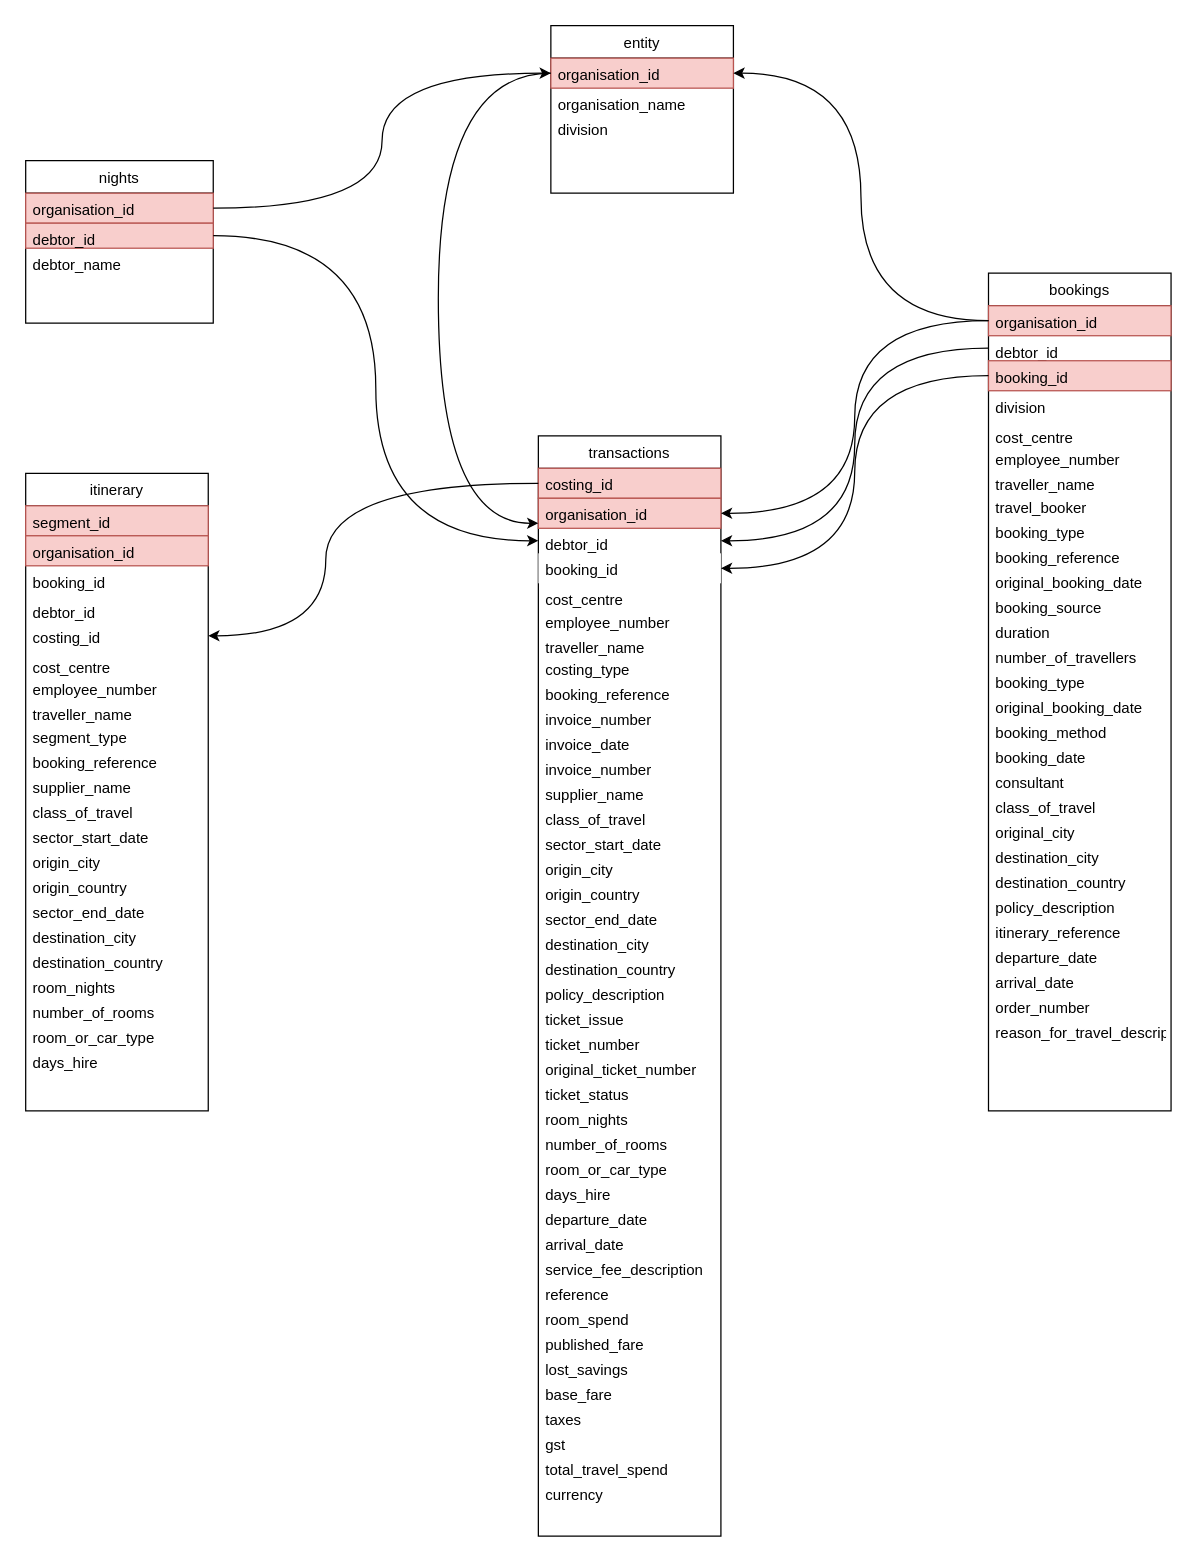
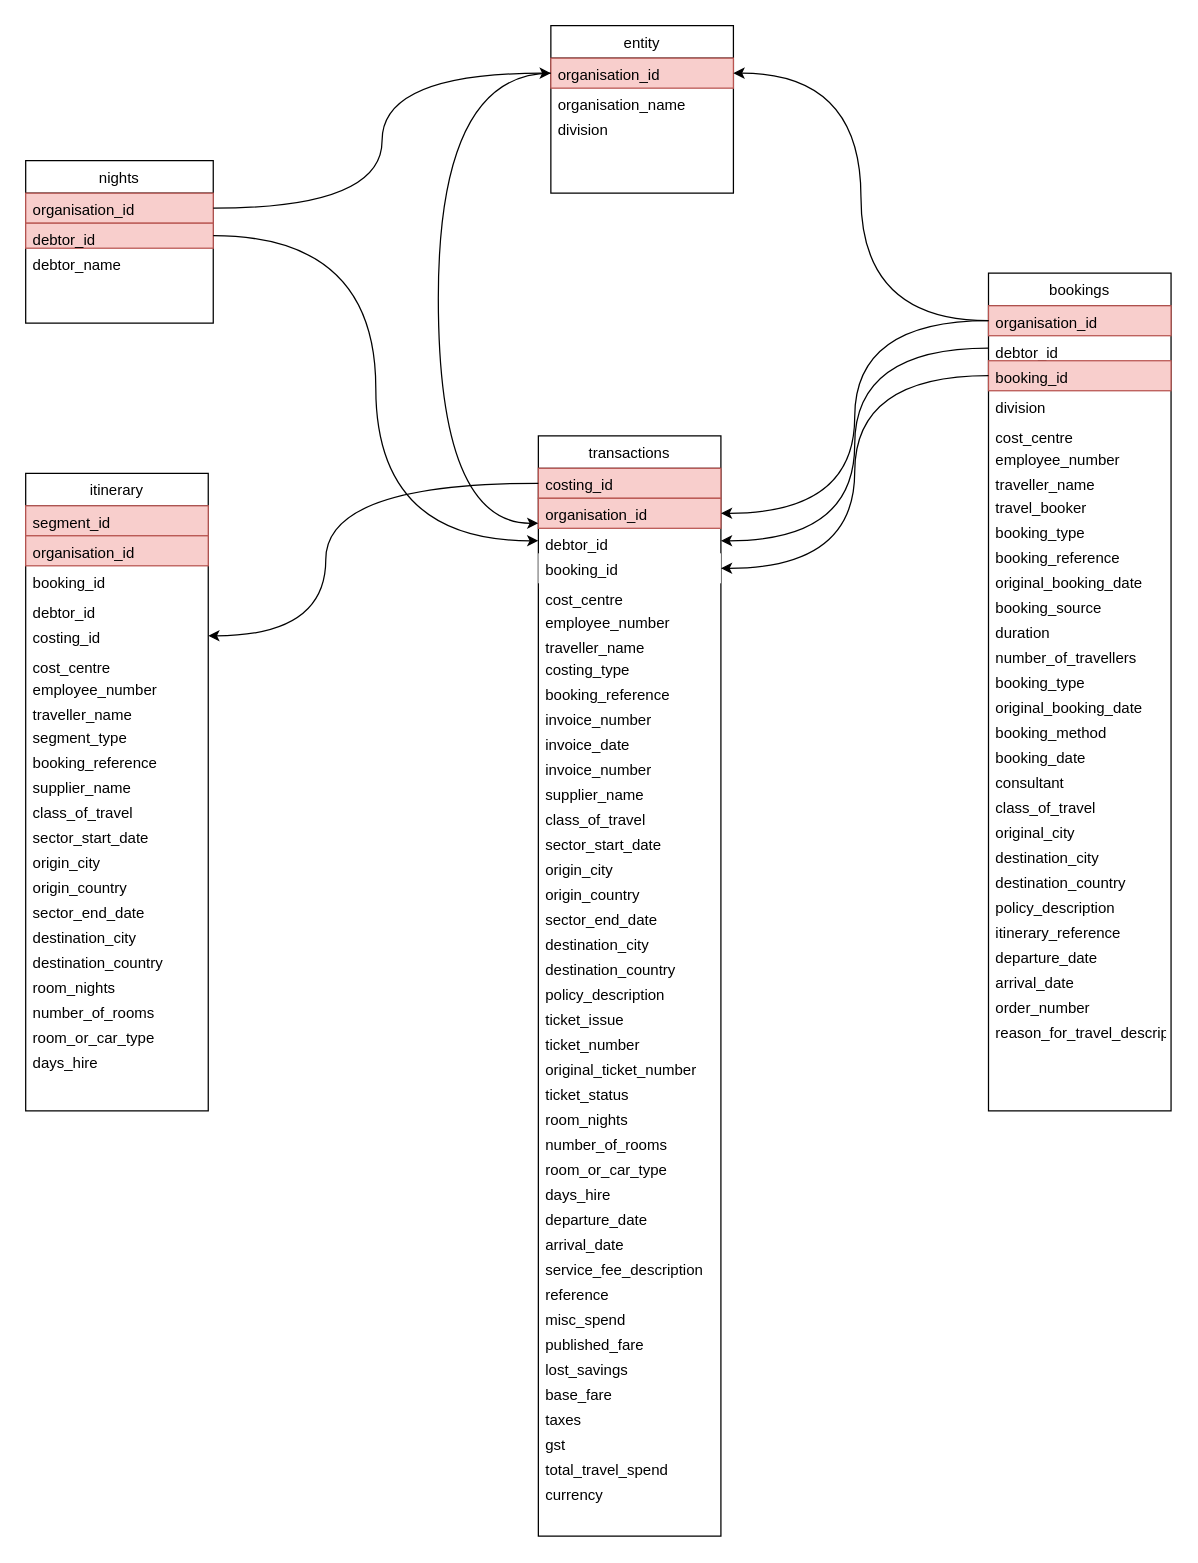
(587, 1320) -> (585, 1320)
